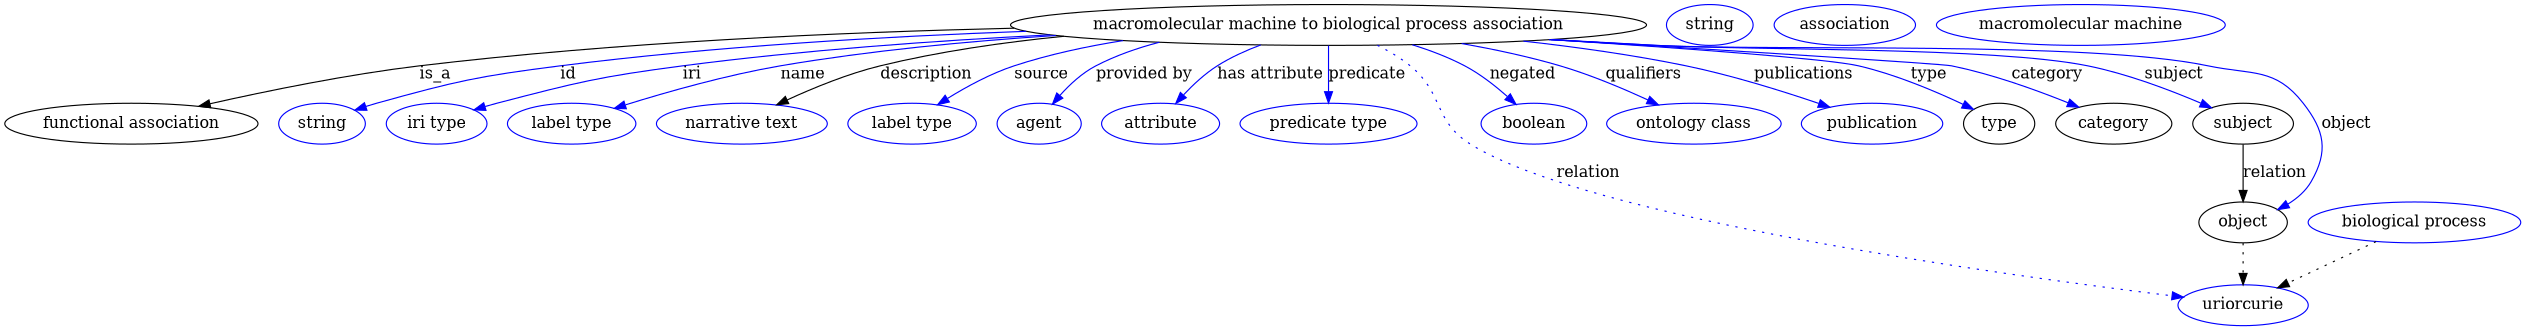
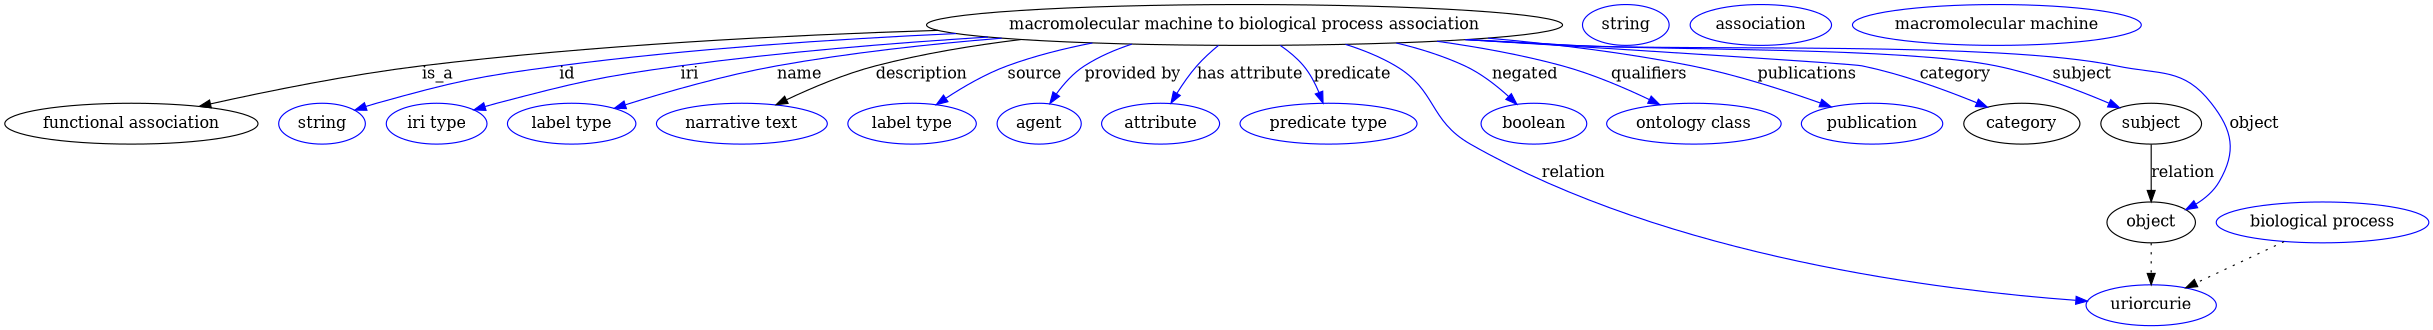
(1999, 124) -> none
(1747, 229) -> (1685, 232)
